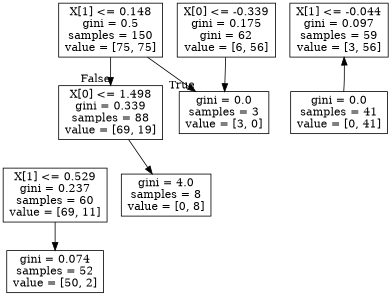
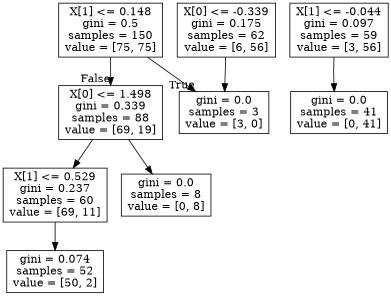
(226, 30) -> (226, 30)
(344, 78) -> (334, 70)
none -> (85, 150)
(166, 195) -> (166, 195)
